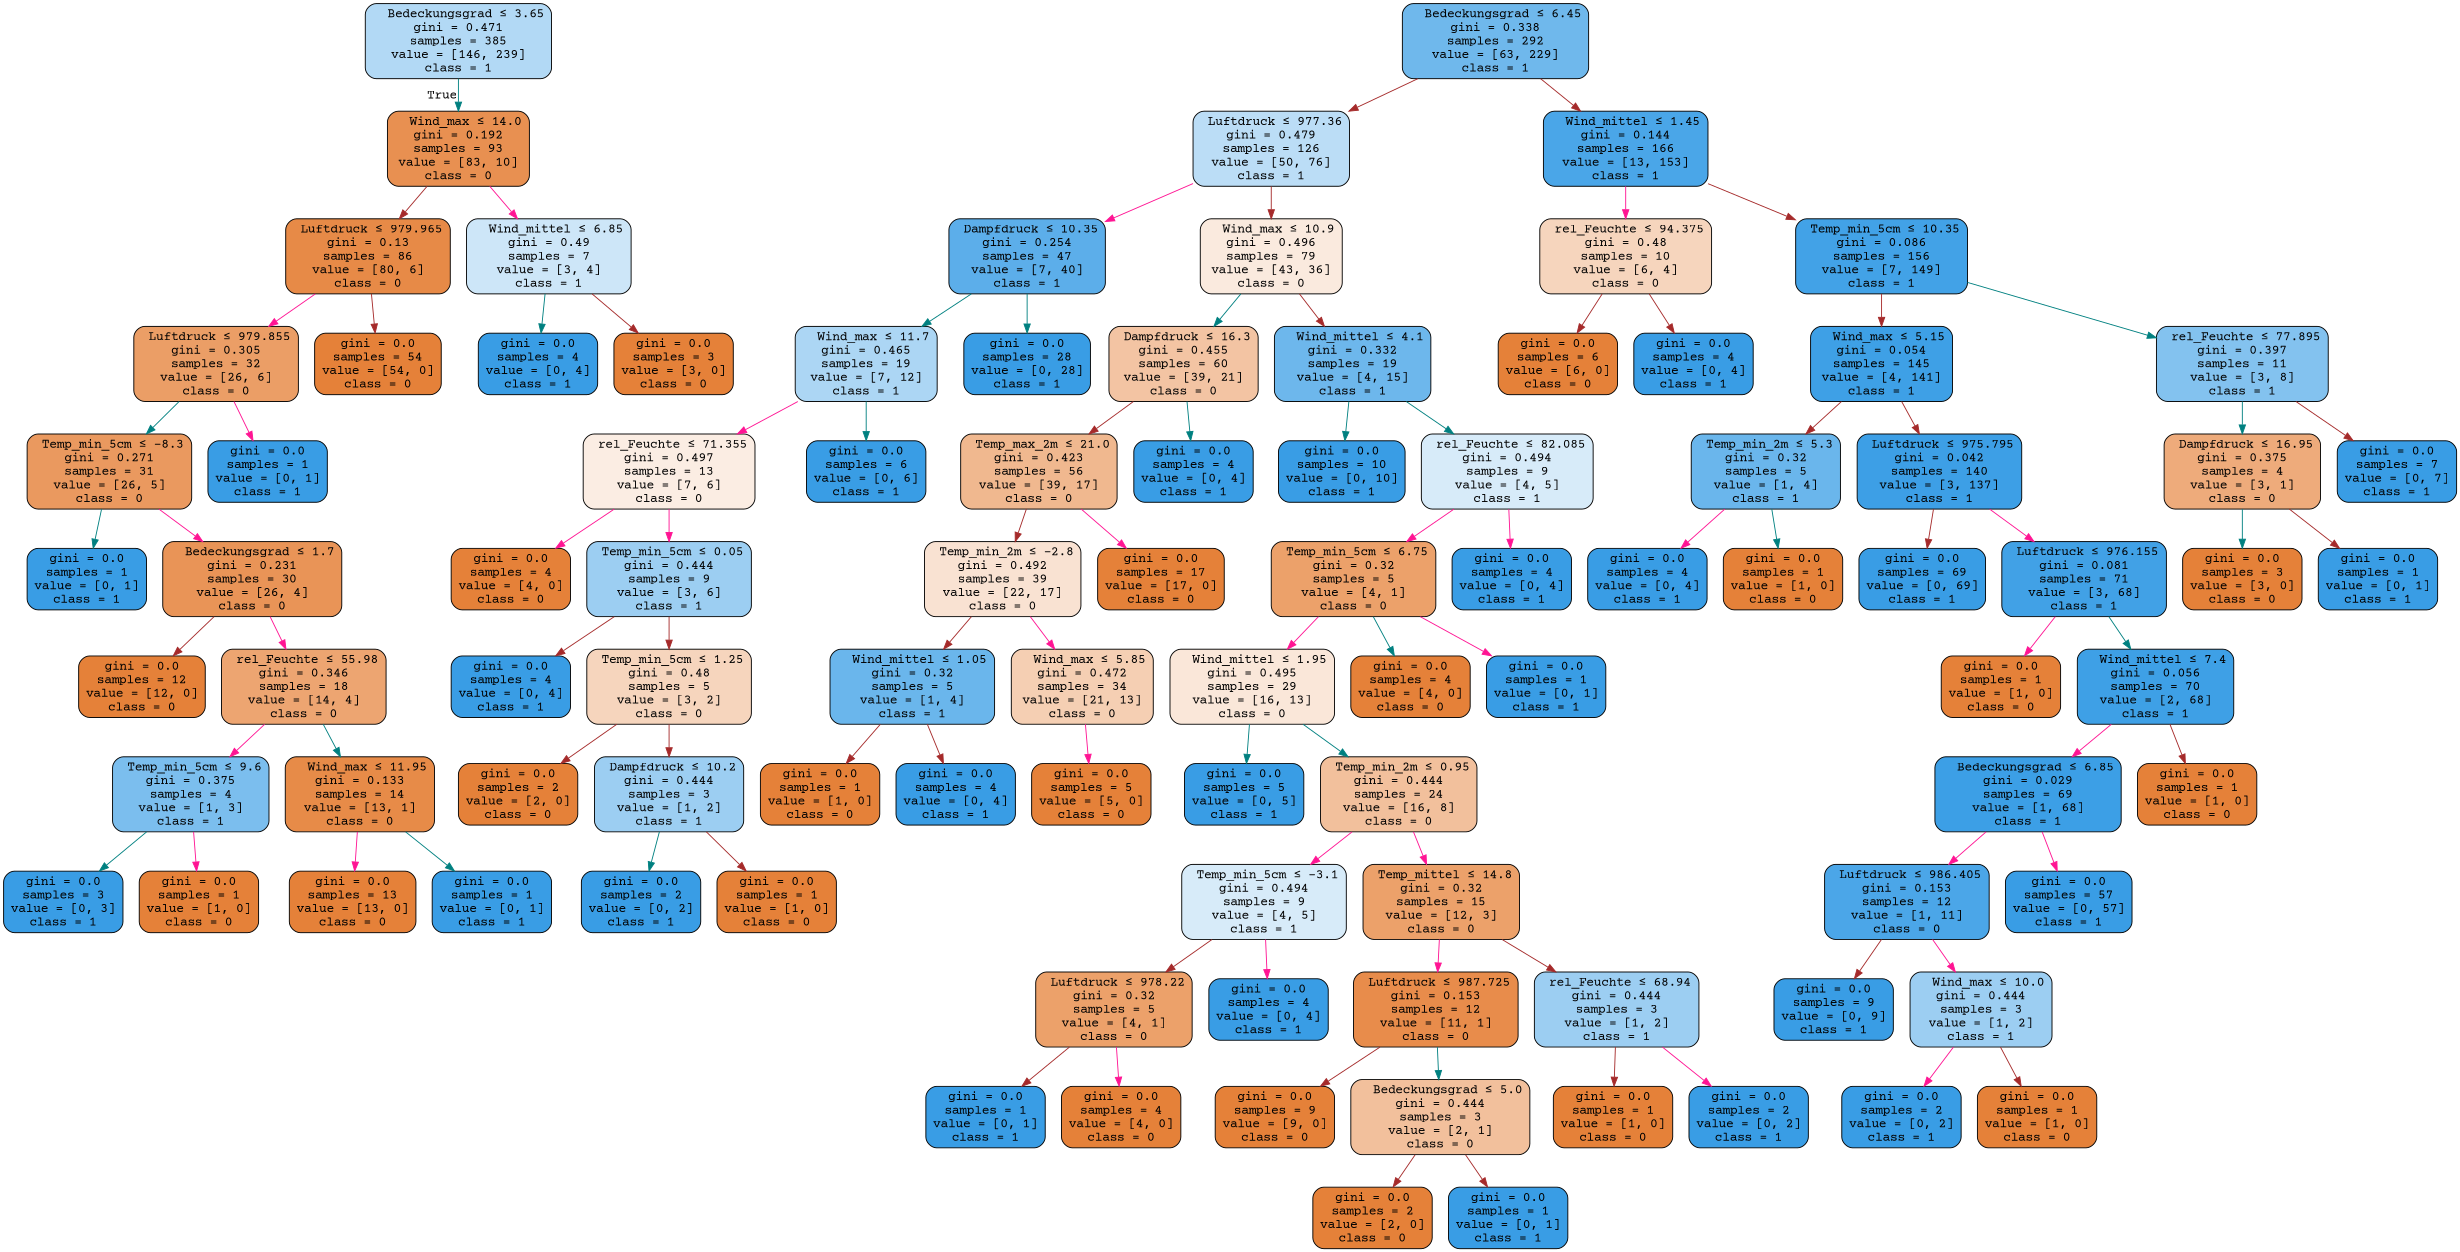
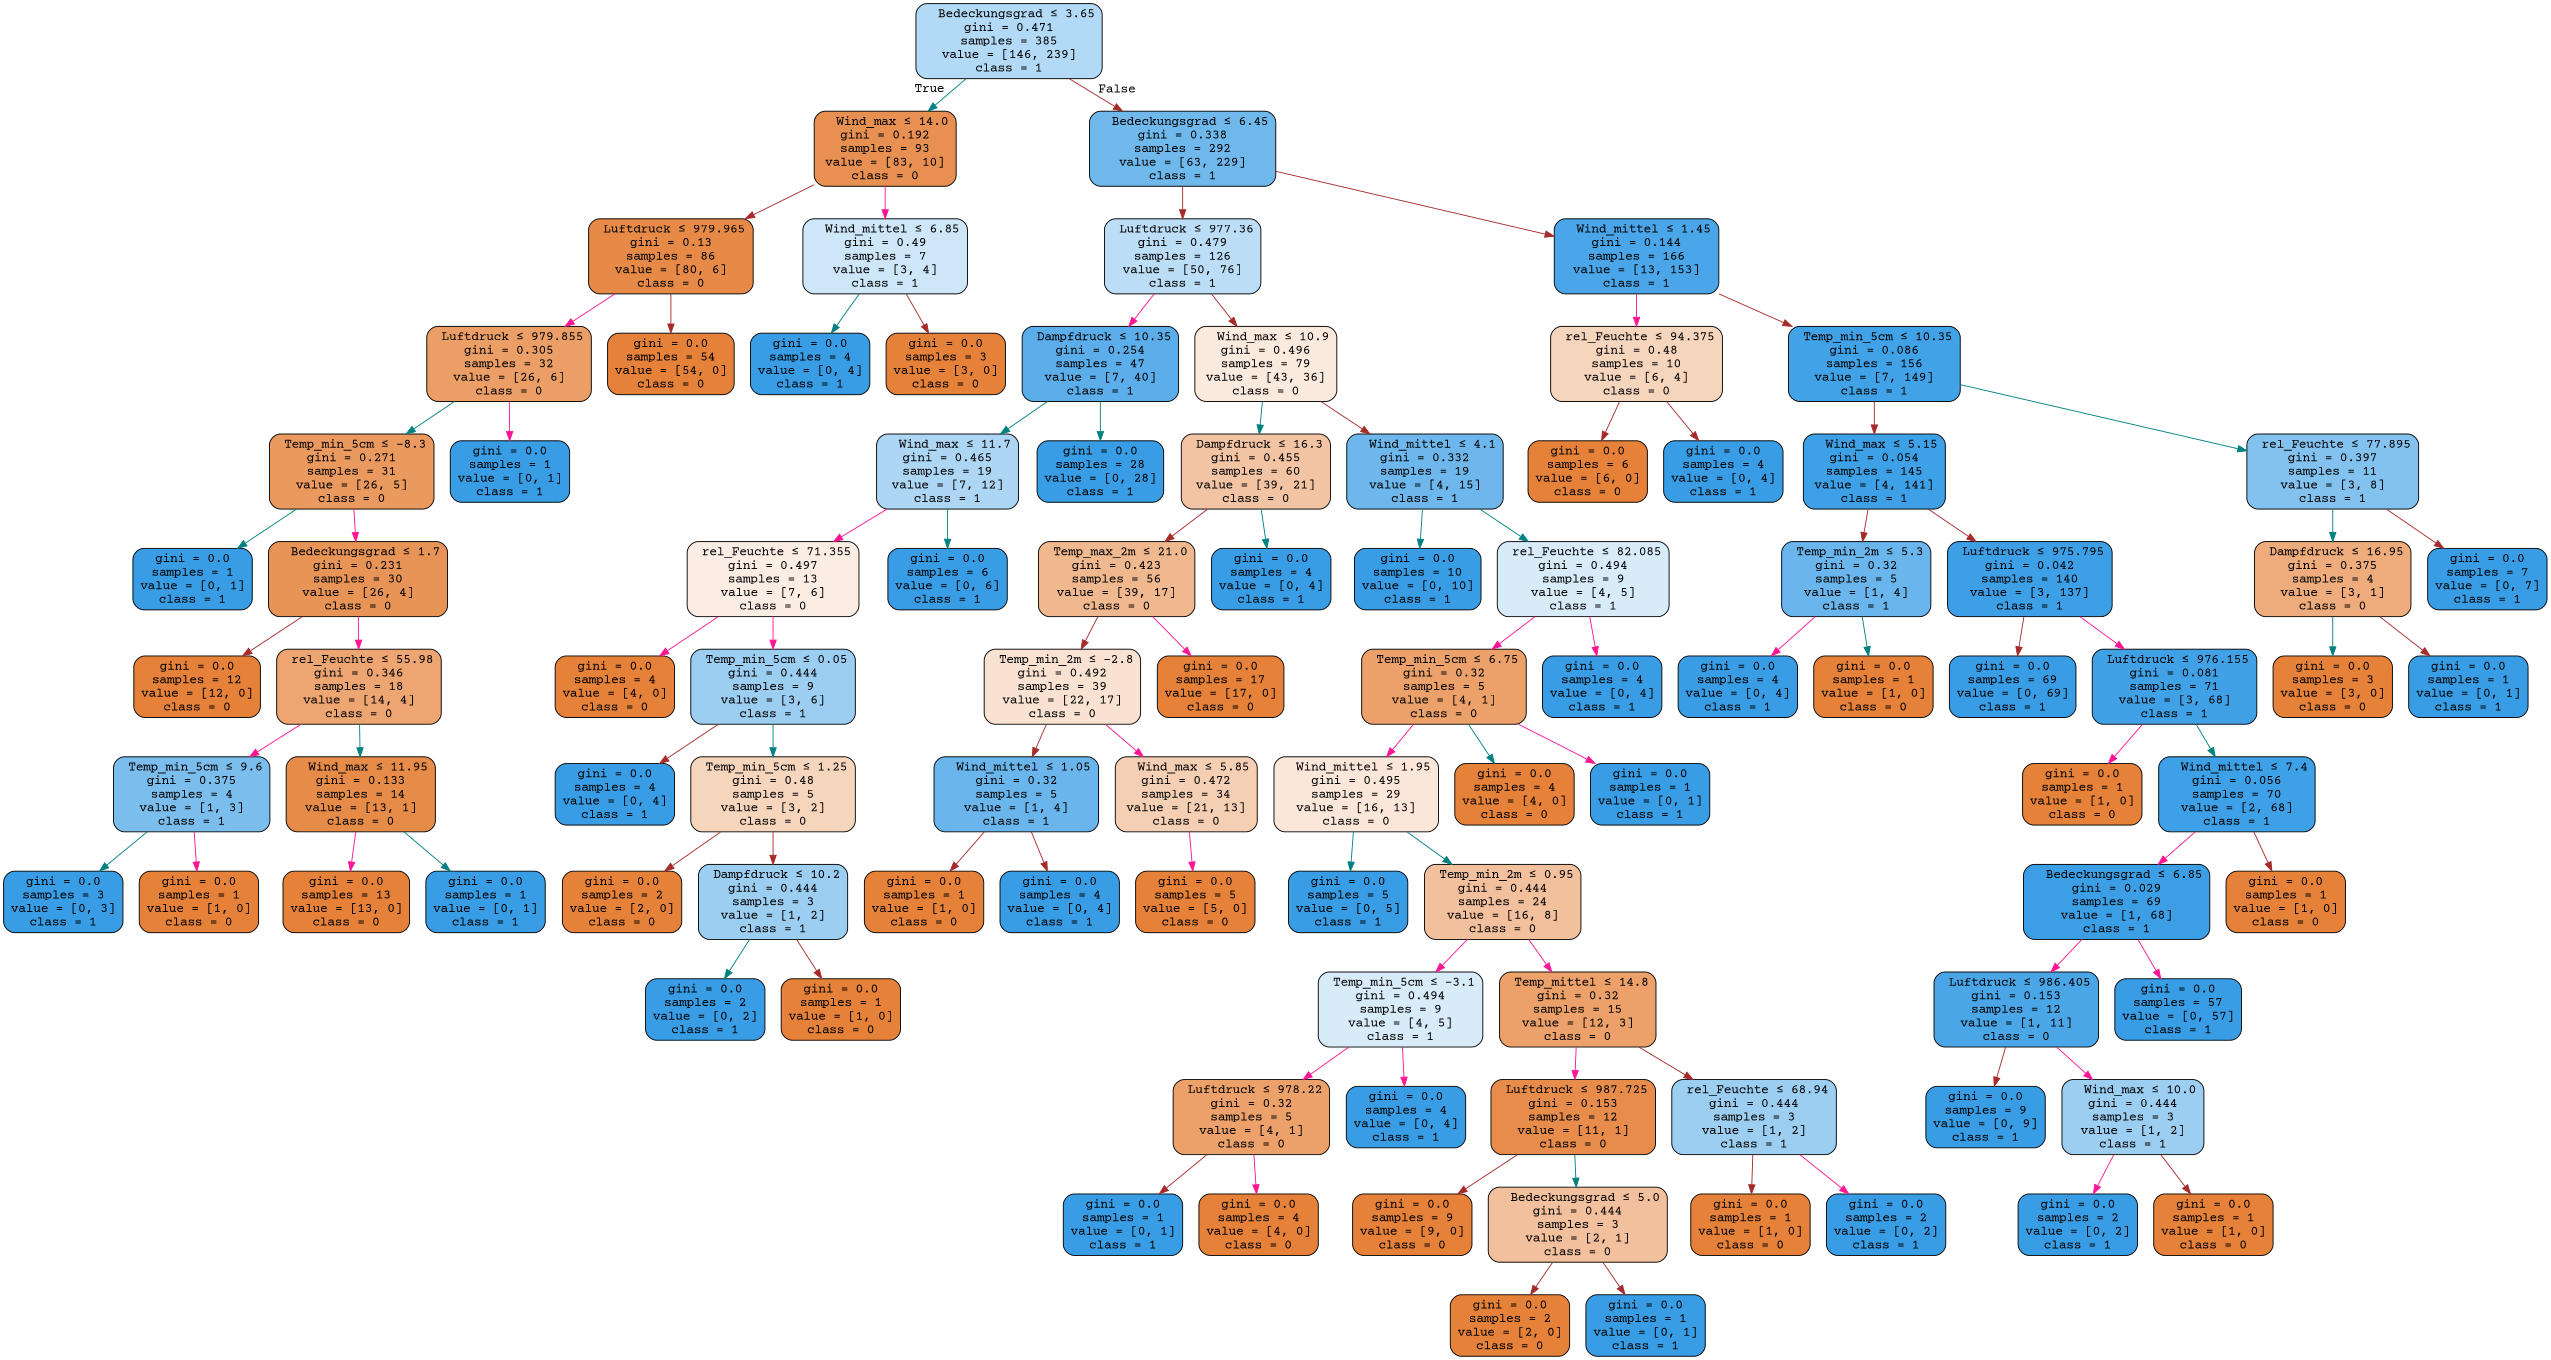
none -> (1092, 93)
(669, 628) -> (773, 736)
(1193, 953) -> (1330, 1061)
